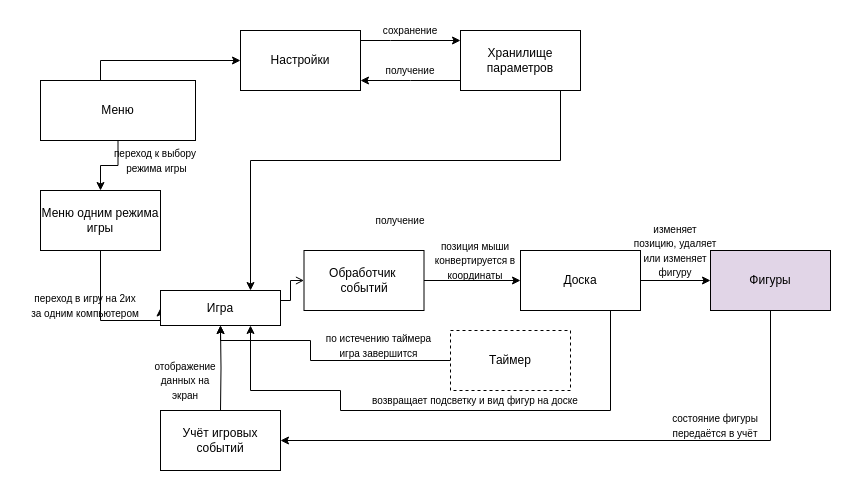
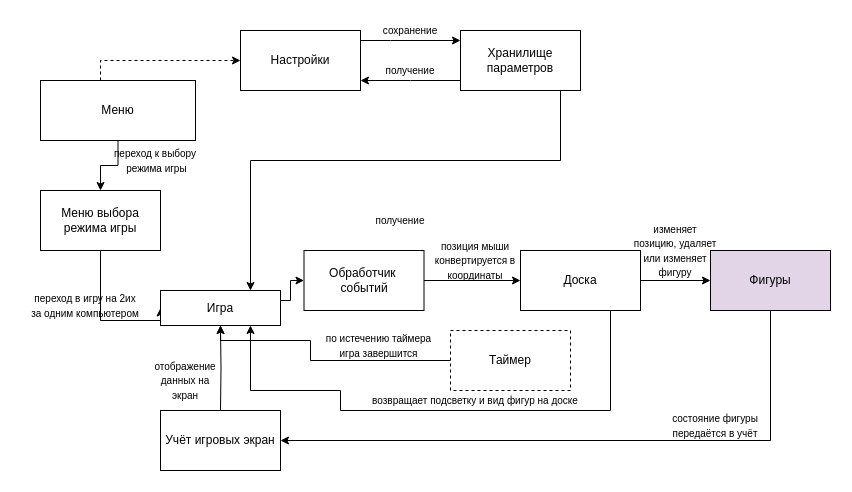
(157, 61) -> (157, 61)
(101, 221) -> (101, 221)
(297, 281) -> (296, 281)
(221, 441) -> (221, 441)
